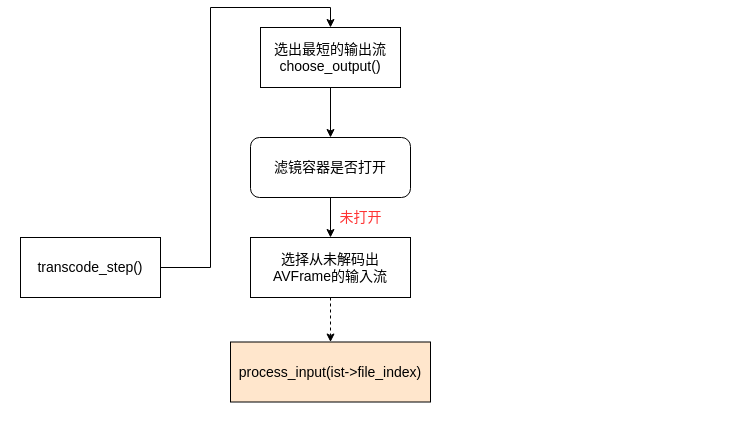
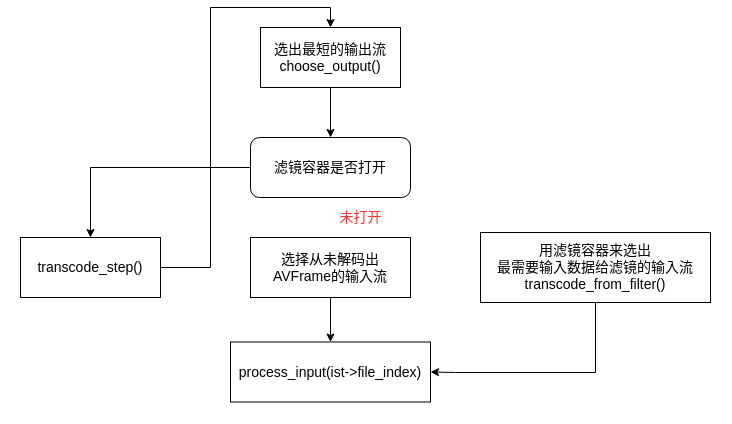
(331, 214) -> (140, 168)
none -> (596, 268)
(331, 316) -> (331, 316)
(331, 372) -> (331, 372)
none -> (552, 373)
